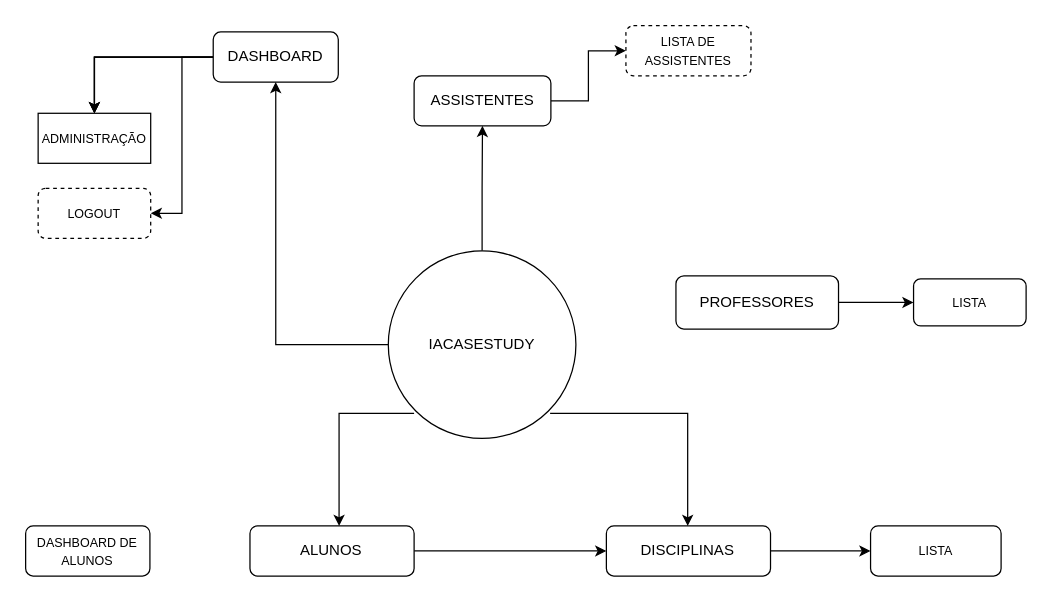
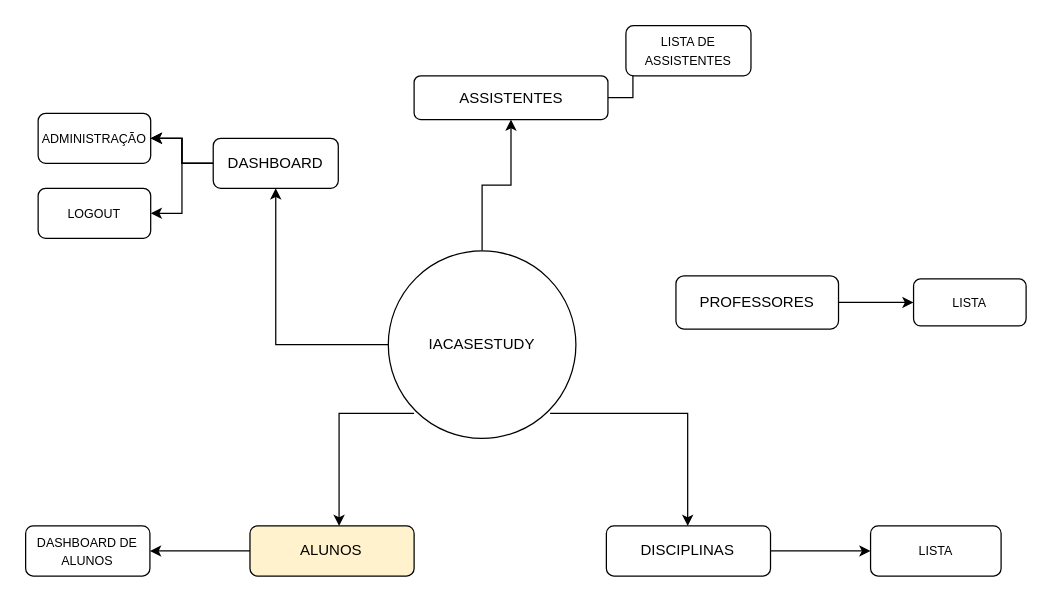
(688, 51) -> (688, 51)
(276, 57) -> (276, 163)
(482, 101) -> (511, 98)
(94, 138) -> (94, 138)
(94, 213) -> (94, 213)
(332, 551) -> (332, 551)
(506, 551) -> (204, 551)
